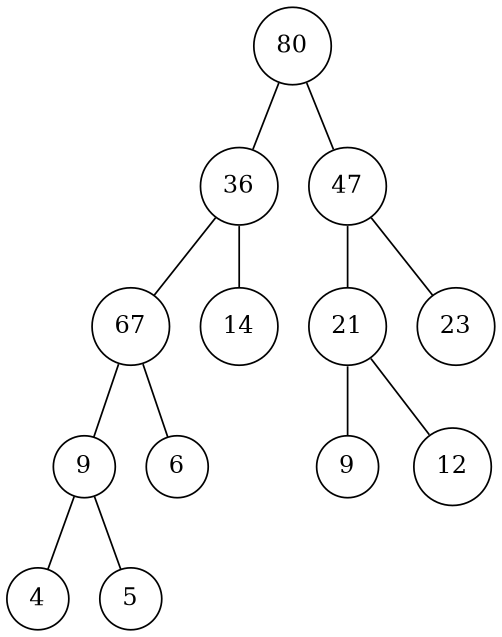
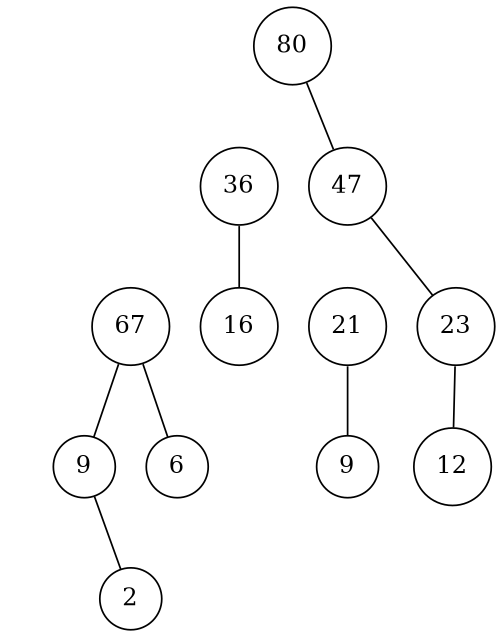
(266, 116) -> none
(185, 256) -> none
(348, 257) -> none
(239, 327) -> (239, 327)
(400, 397) -> (454, 397)
(38, 599) -> none
(131, 599) -> (131, 599)
